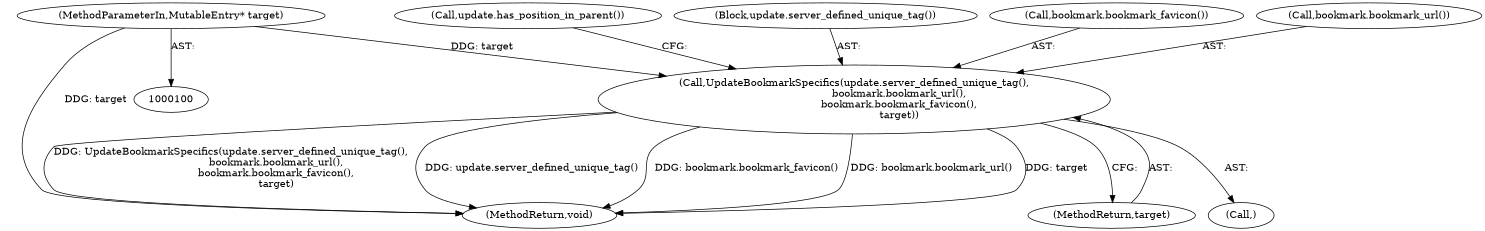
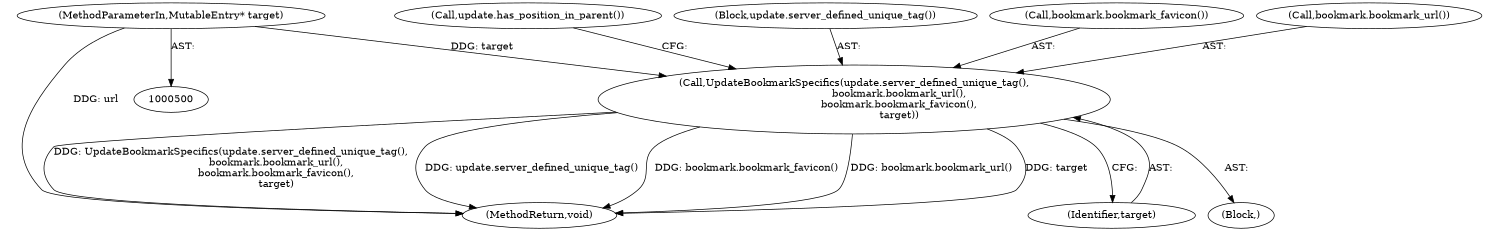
(96, 99) -> (96, 99)
(171, 99) -> (171, 99)
(1112, 215) -> (1112, 215)
(1241, 215) -> (1241, 215)
